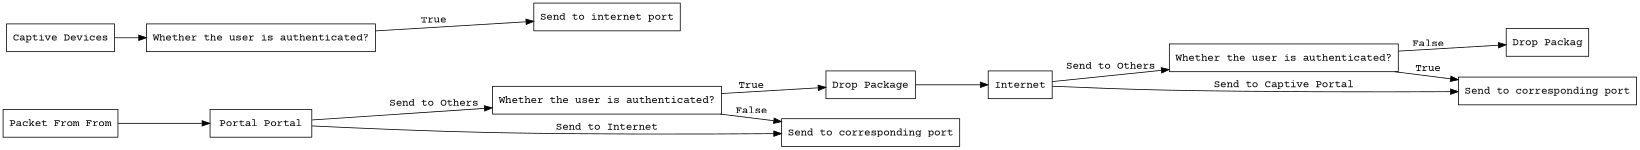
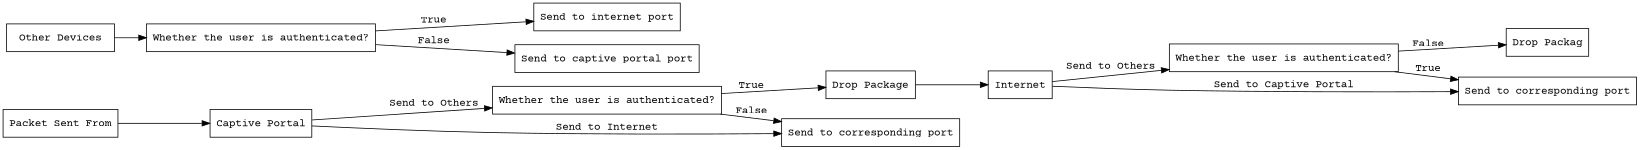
(61, 38) -> (61, 38)
none -> (607, 59)
(61, 123) -> (61, 123)
(261, 123) -> (261, 123)
